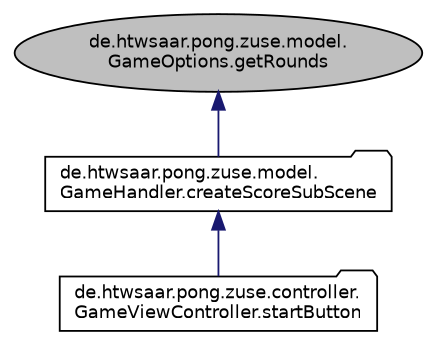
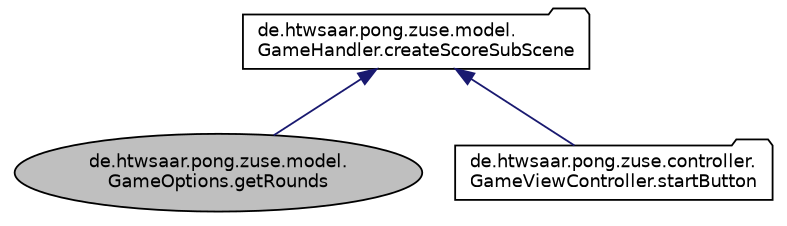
(218, 133) -> (317, 107)
